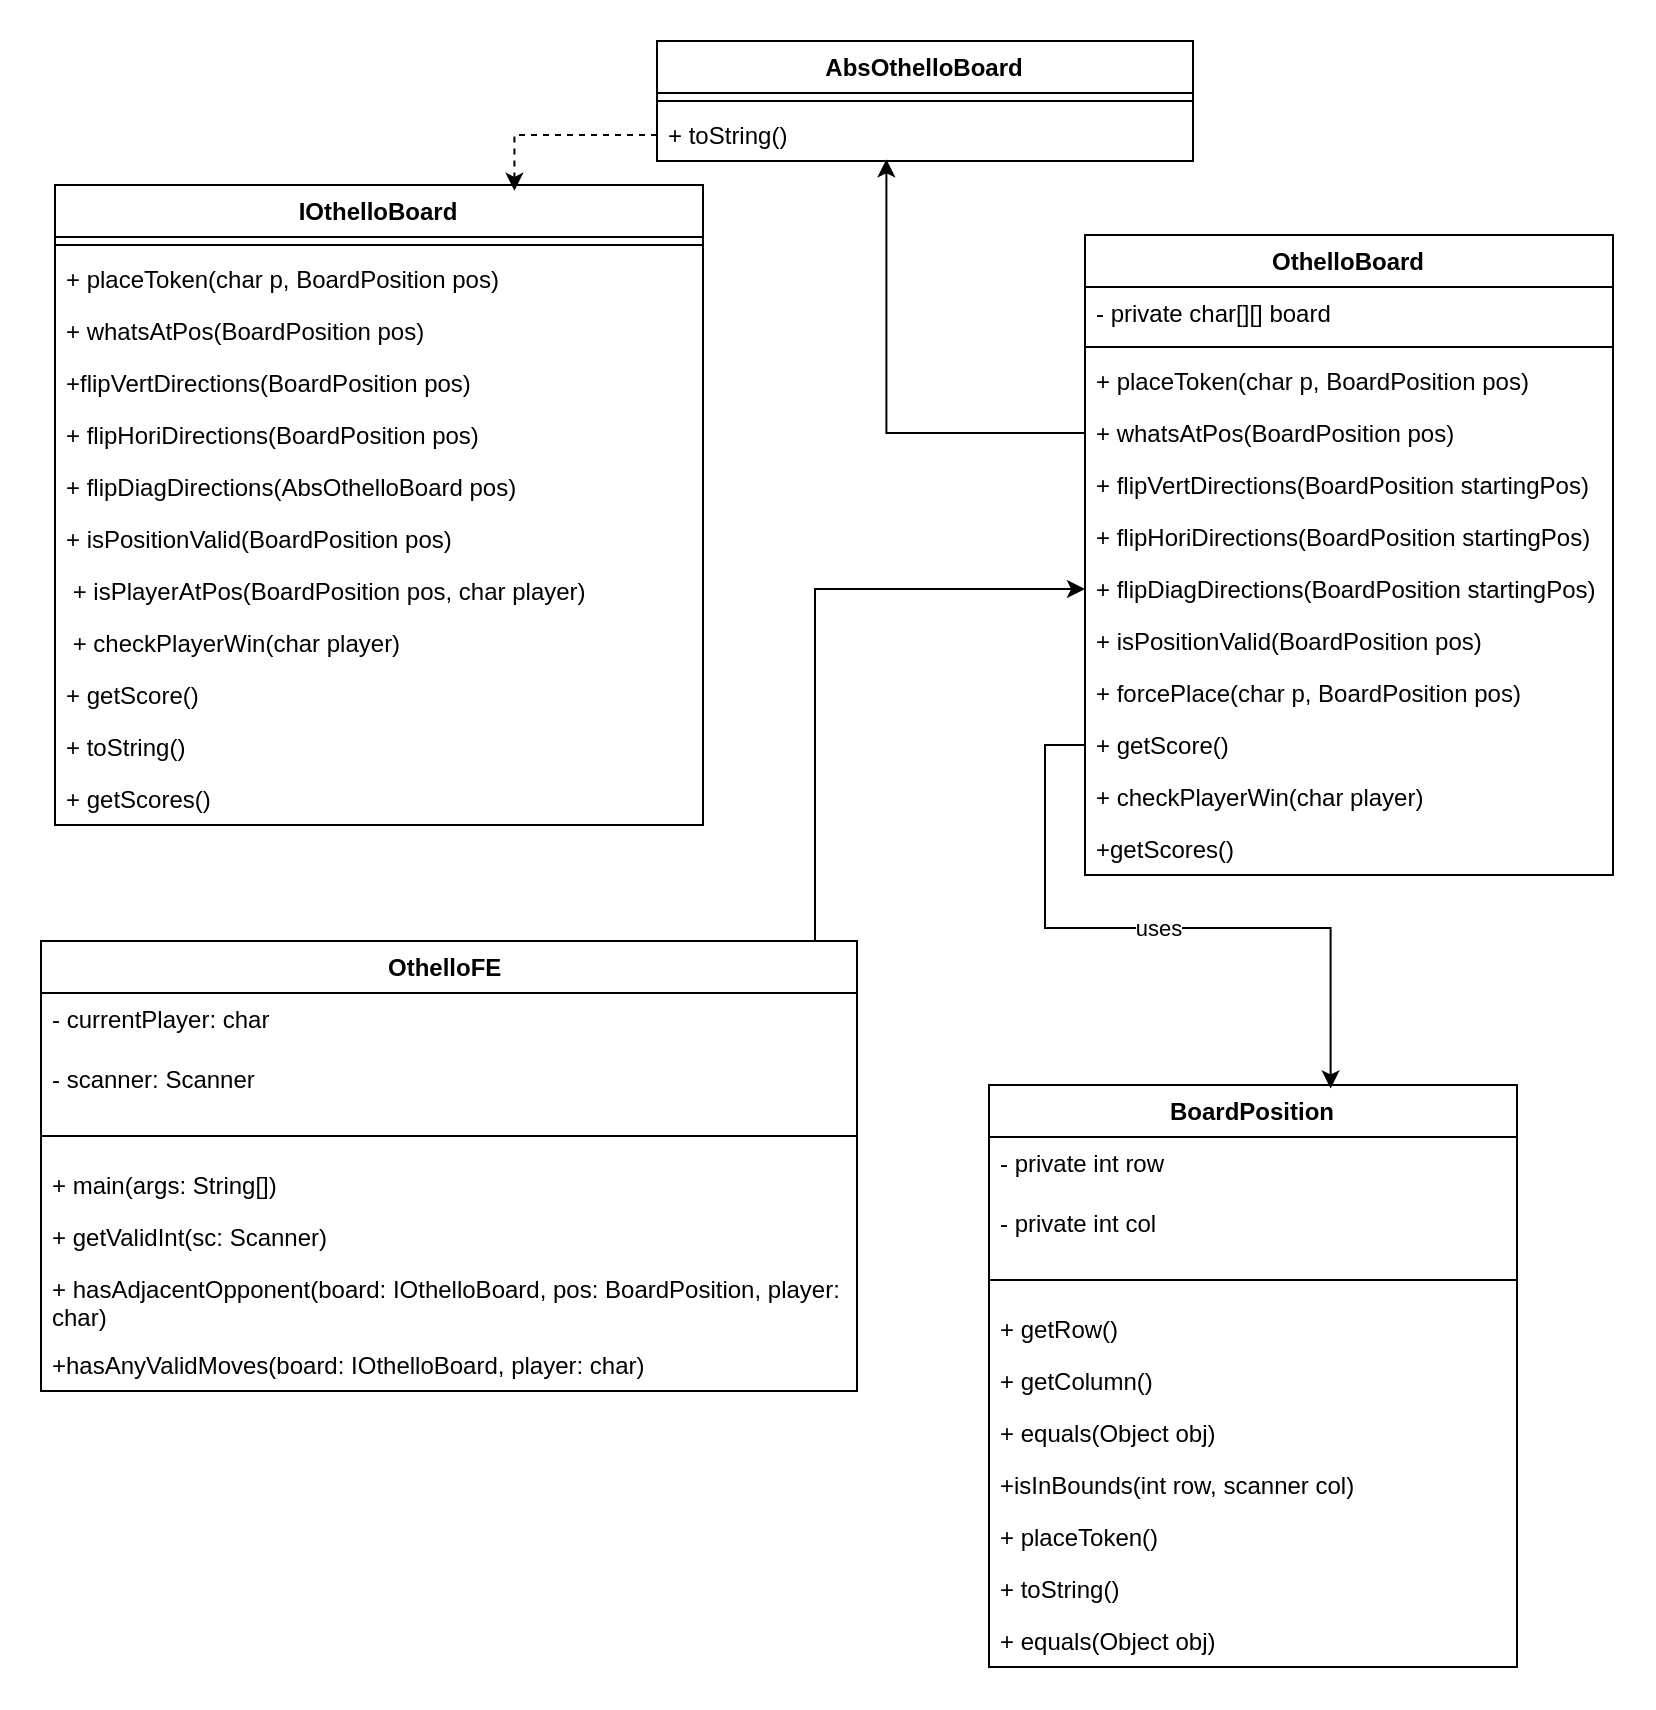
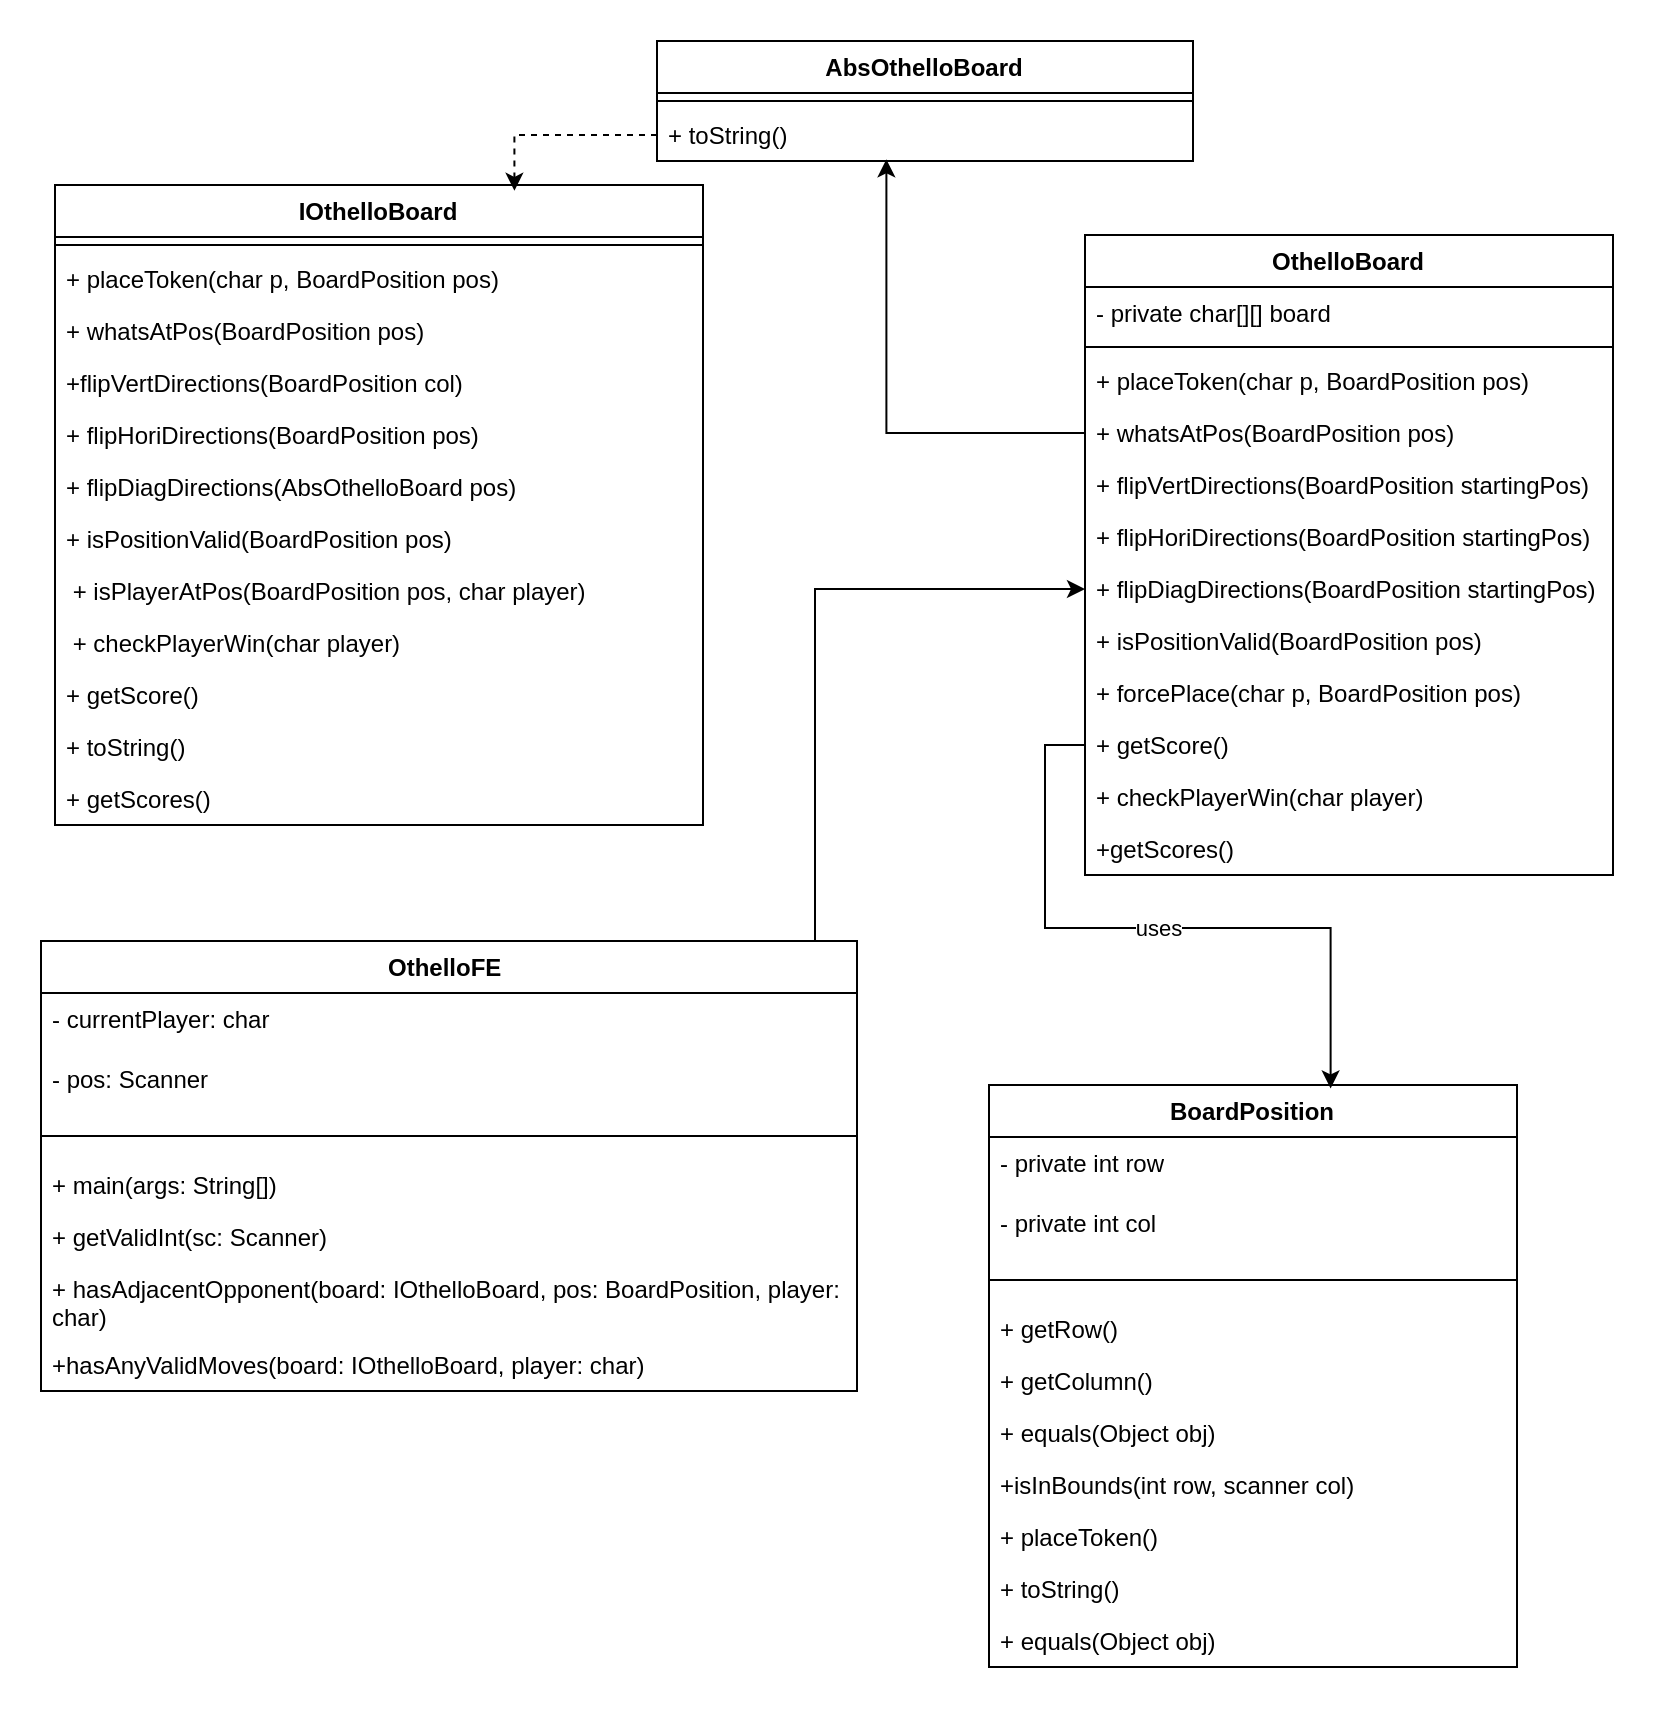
(301, 385) -> (297, 385)
(165, 1081) -> (138, 1081)
